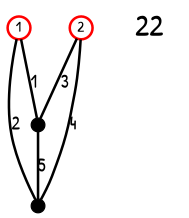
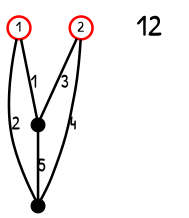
(150, 28) -> (150, 28)
